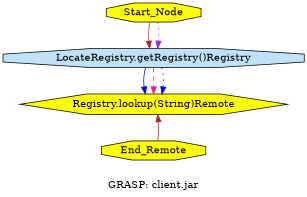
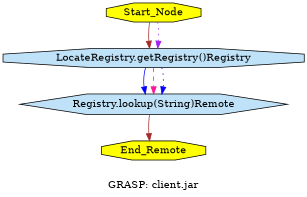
(154, 104) -> (154, 104)
(159, 131) -> (149, 124)
